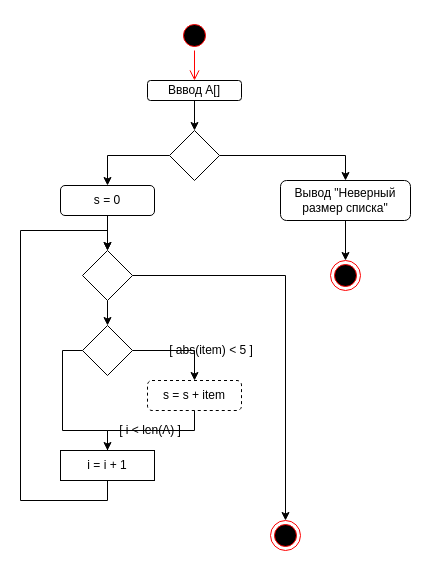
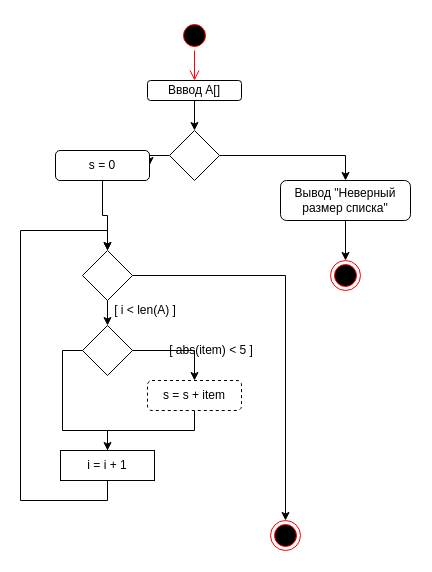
(108, 201) -> (103, 166)
(151, 431) -> (146, 311)
